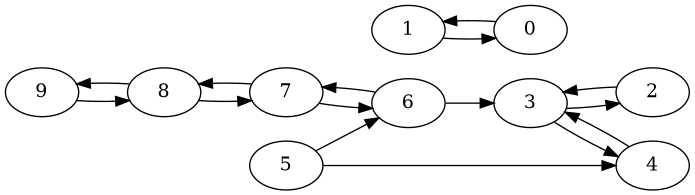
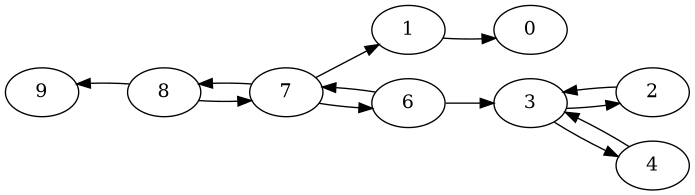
(476, 21) -> (341, 64)
(96, 101) -> none
(286, 166) -> none
